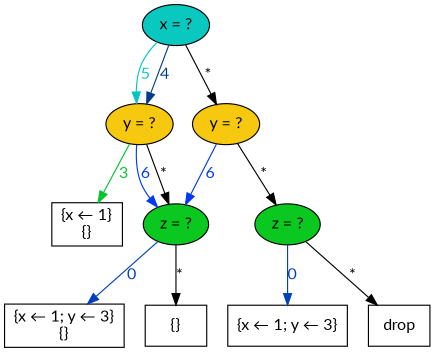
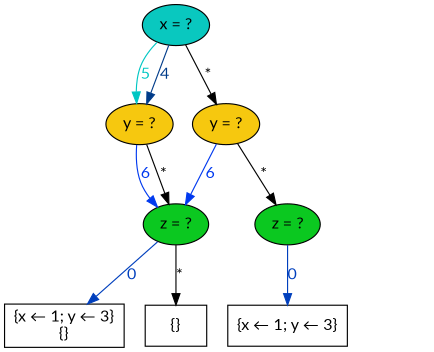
(87, 224) -> none
(399, 326) -> none
